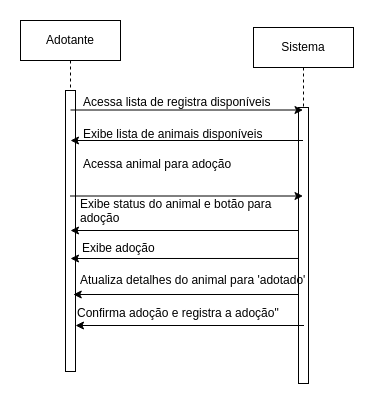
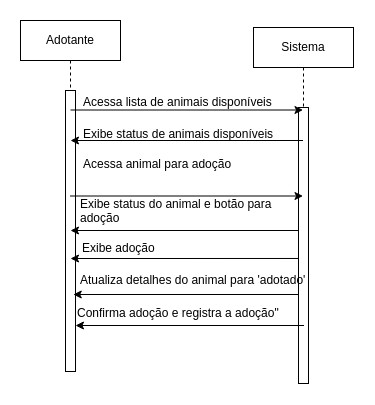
(182, 110) -> (182, 110)
(181, 135) -> (182, 142)
